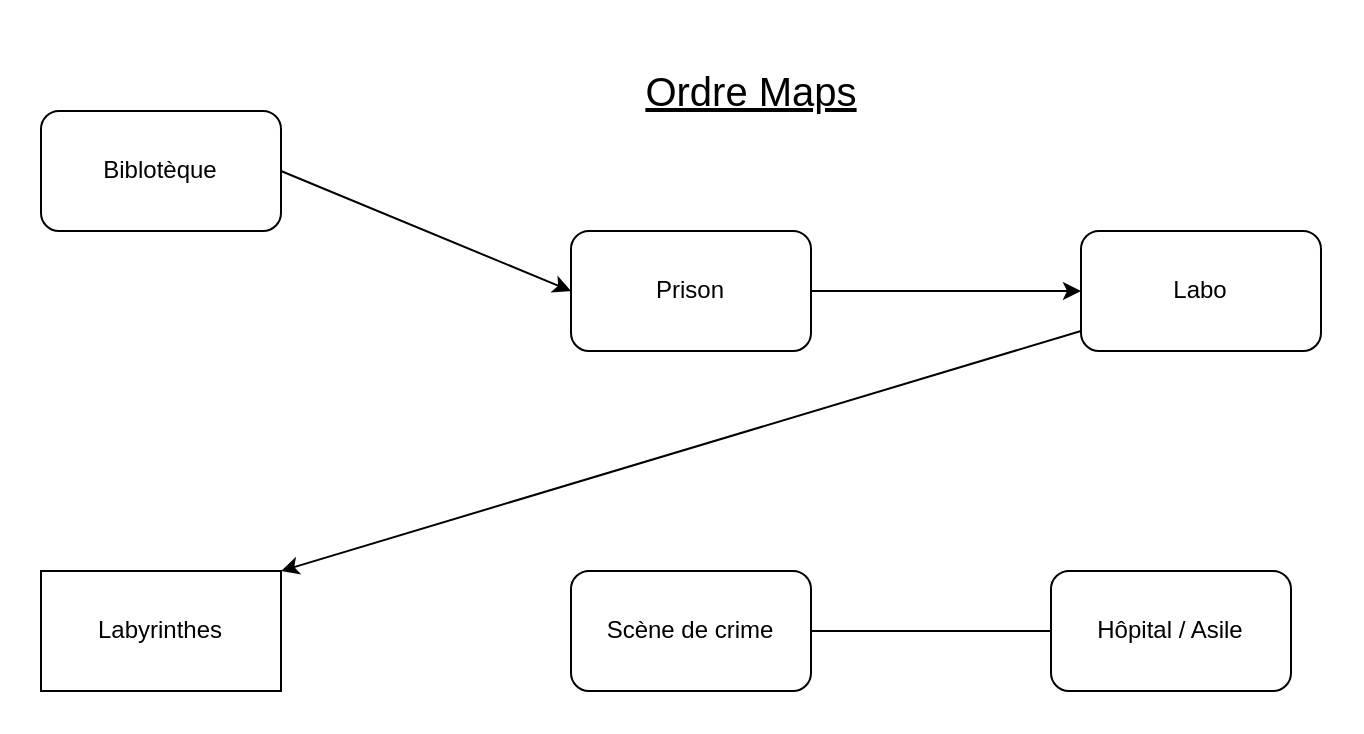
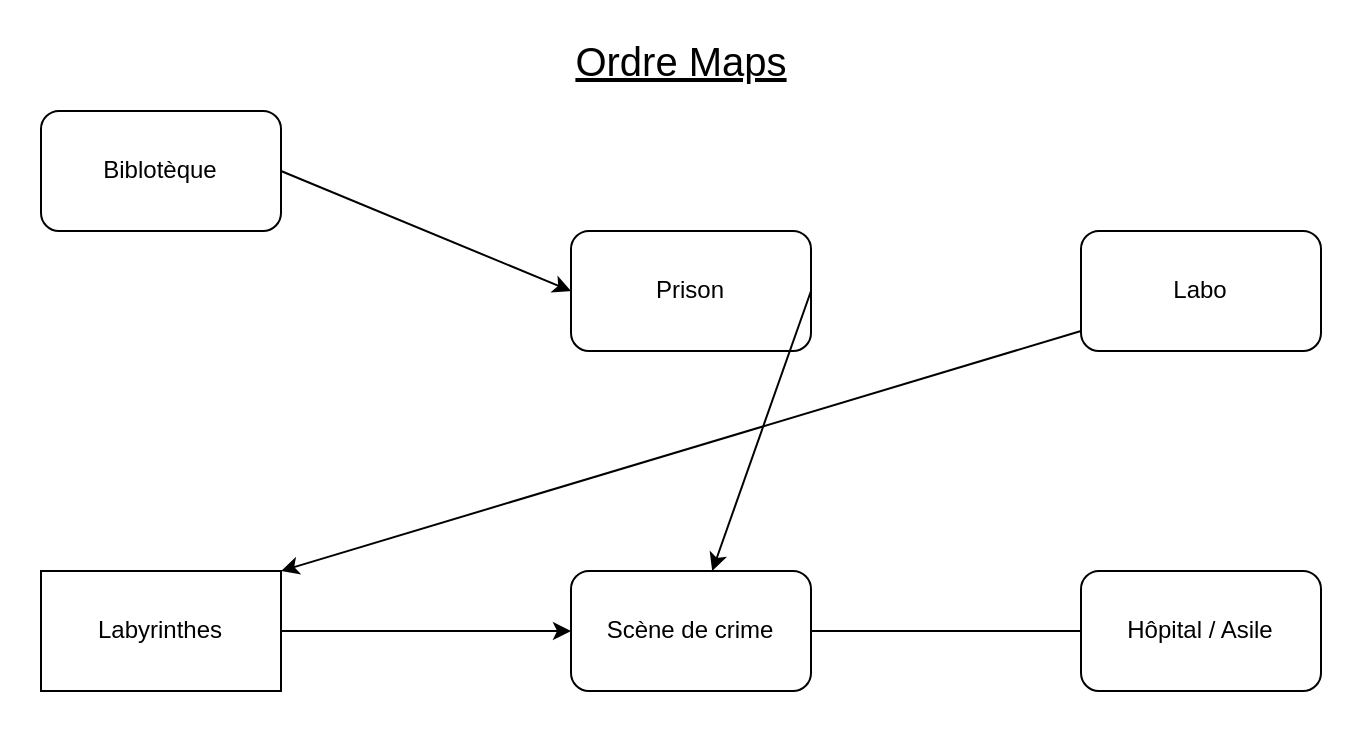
(751, 91) -> (681, 61)
(939, 291) -> (765, 422)
none -> (419, 631)
(1171, 631) -> (1201, 631)
